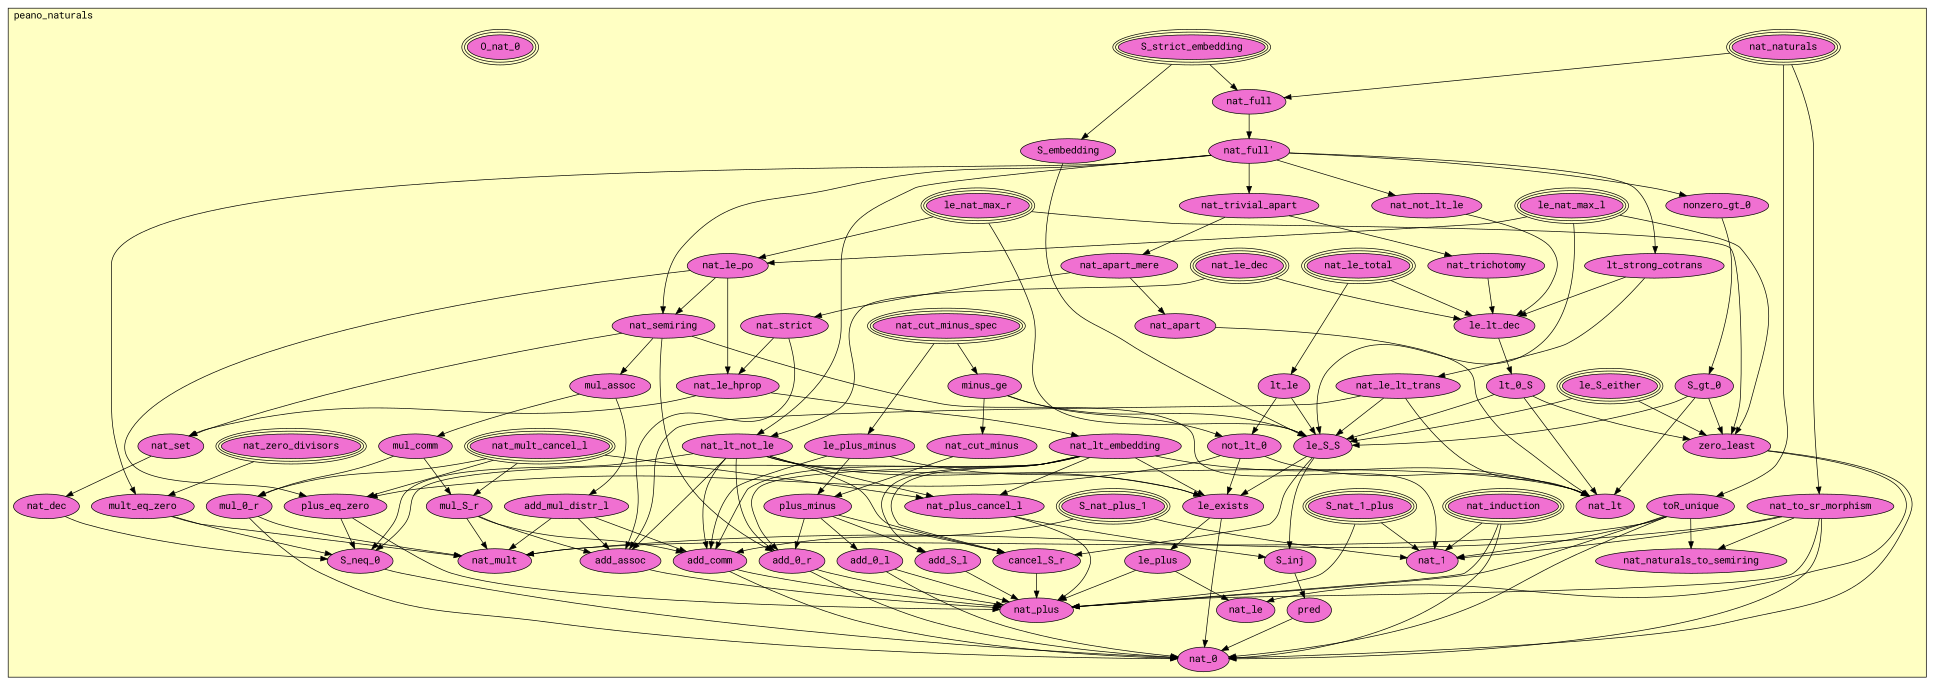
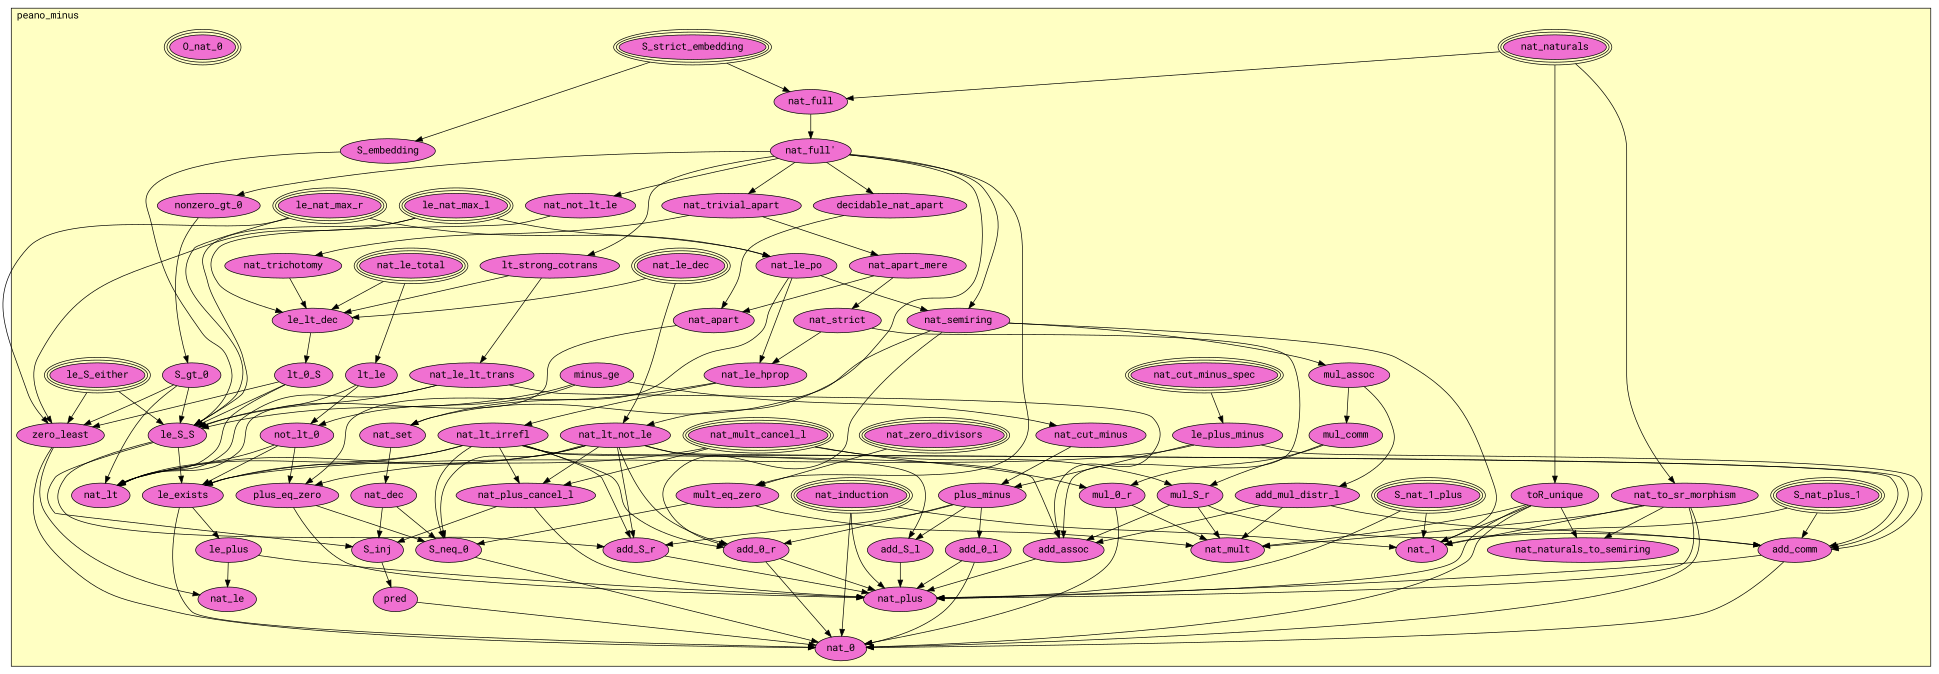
(53, 16) -> (48, 16)
none -> (890, 206)
(965, 356) -> none
(1115, 446) -> (493, 435)
none -> (381, 519)
(1037, 561) -> (636, 550)
